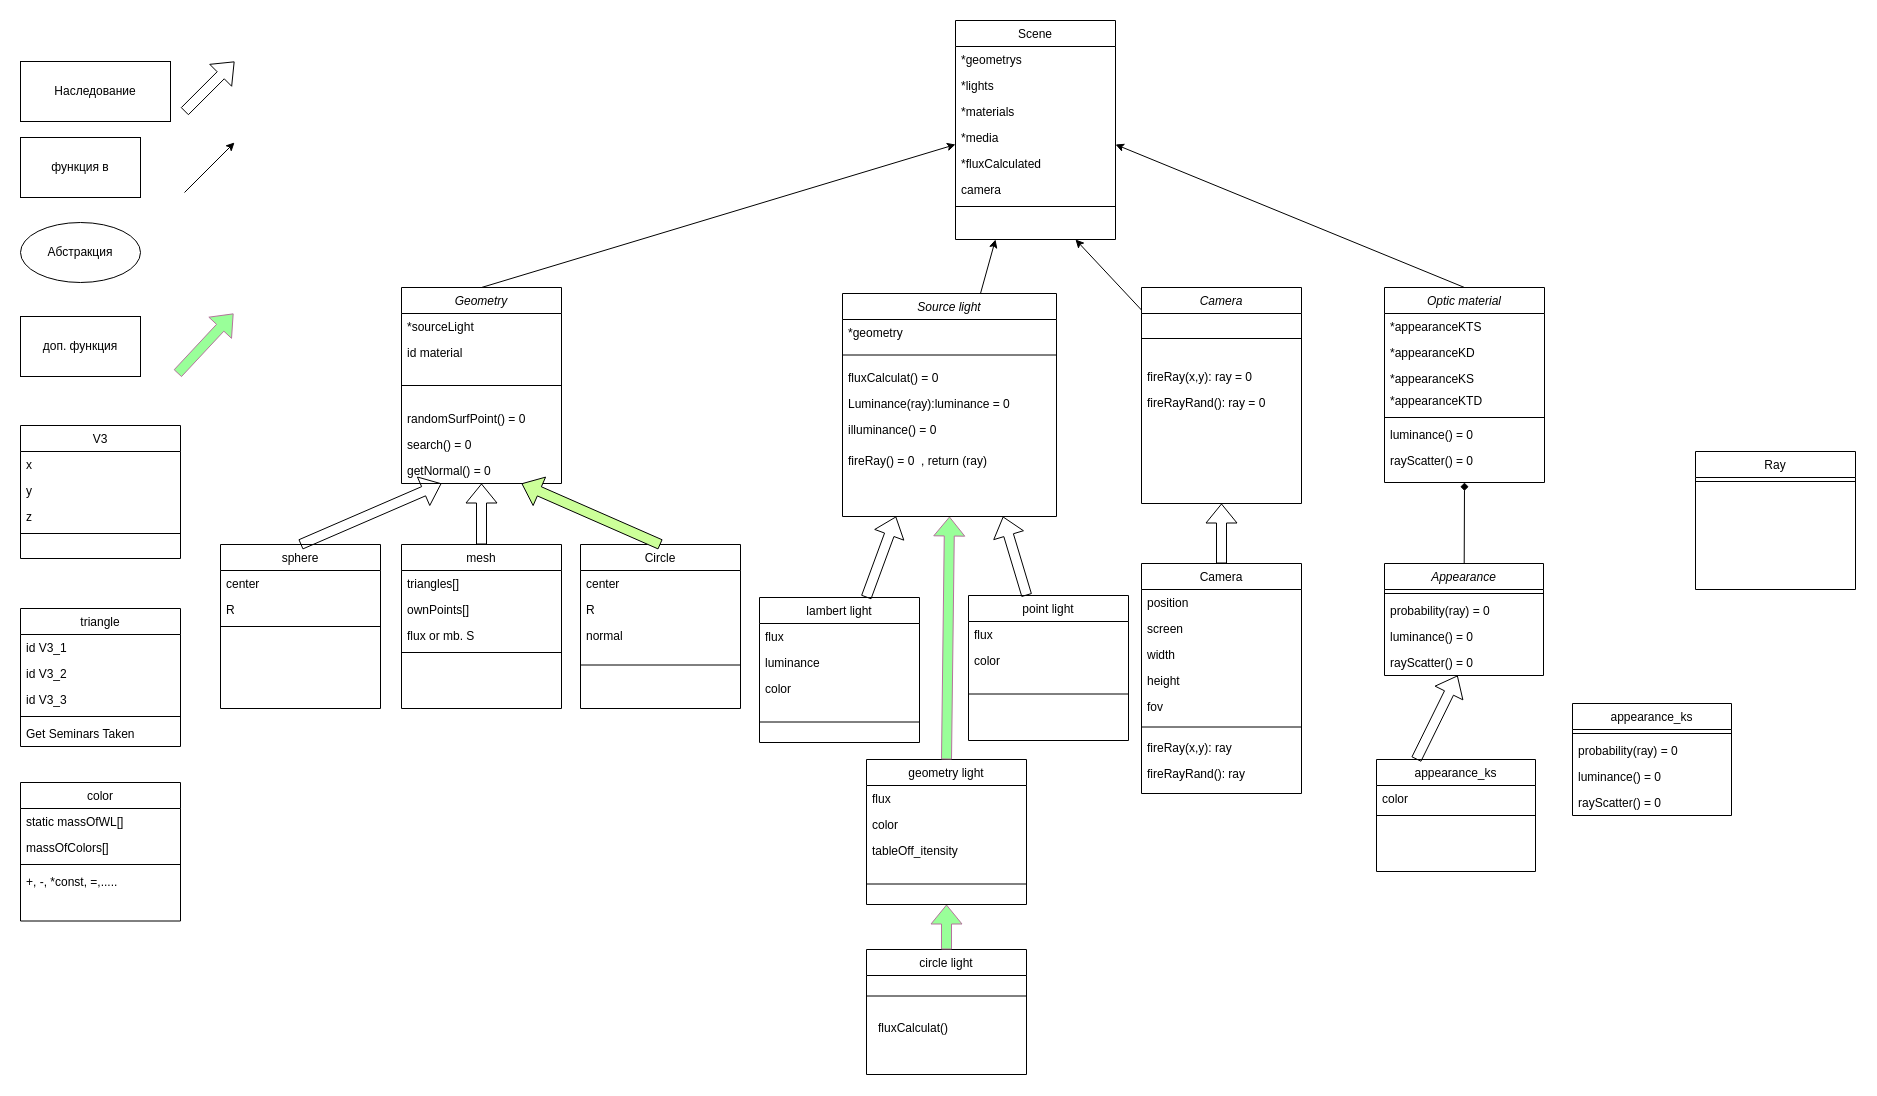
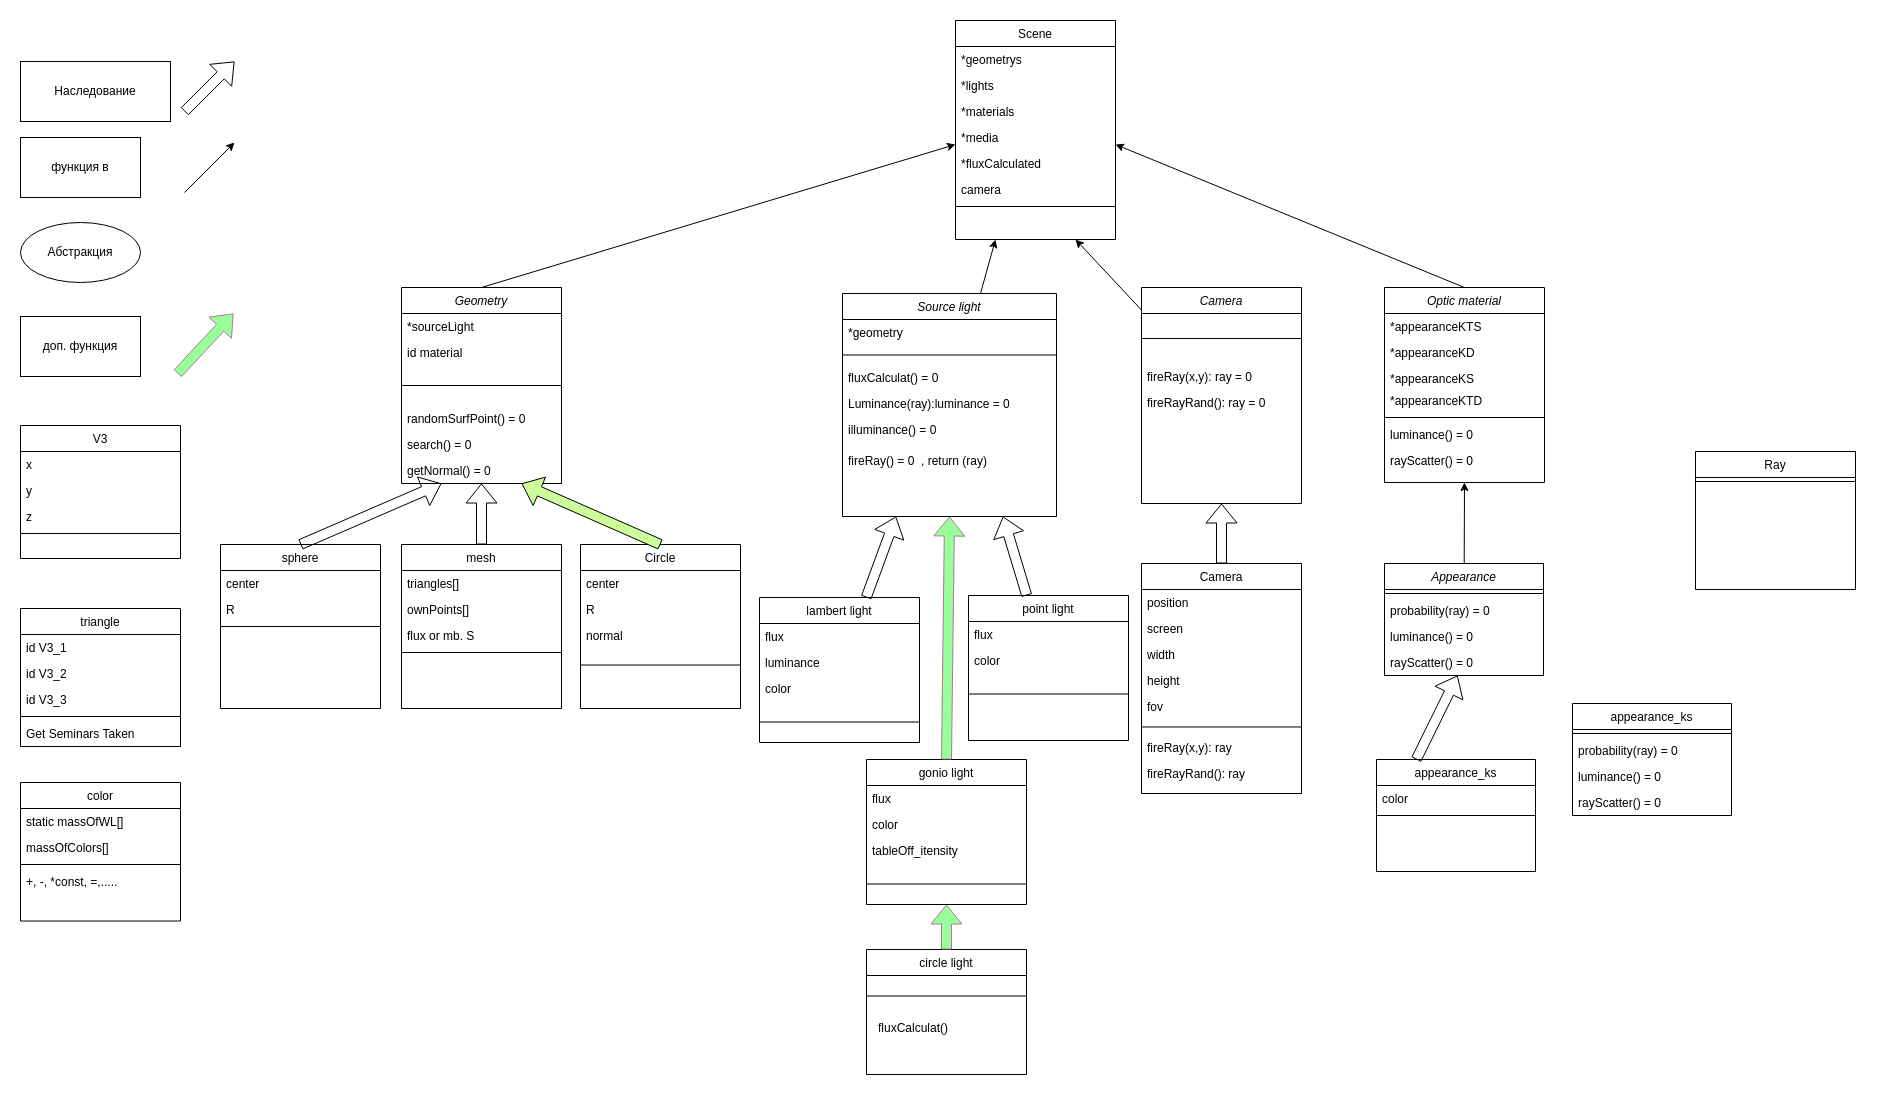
(1464, 491) -> (1464, 490)
(946, 773) -> (946, 773)
